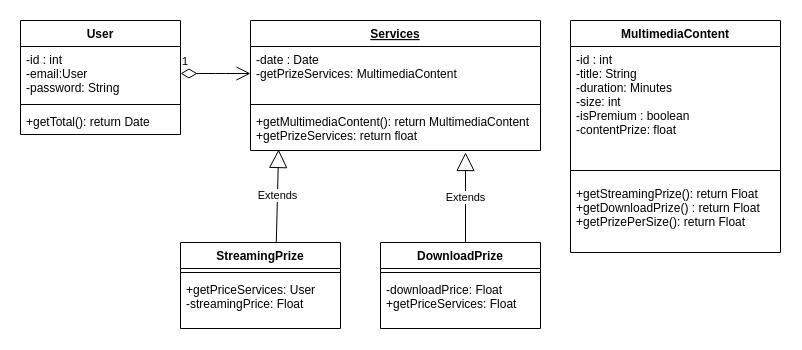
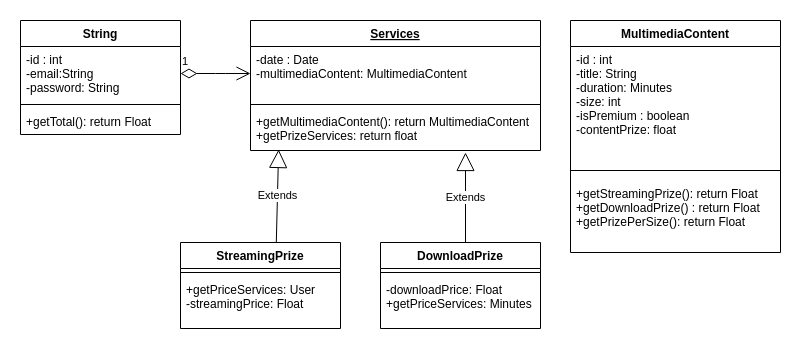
(100, 34) -> (100, 34)
(48, 60) -> (48, 60)
(292, 60) -> (292, 60)
(100, 122) -> (102, 122)
(449, 290) -> (449, 290)
